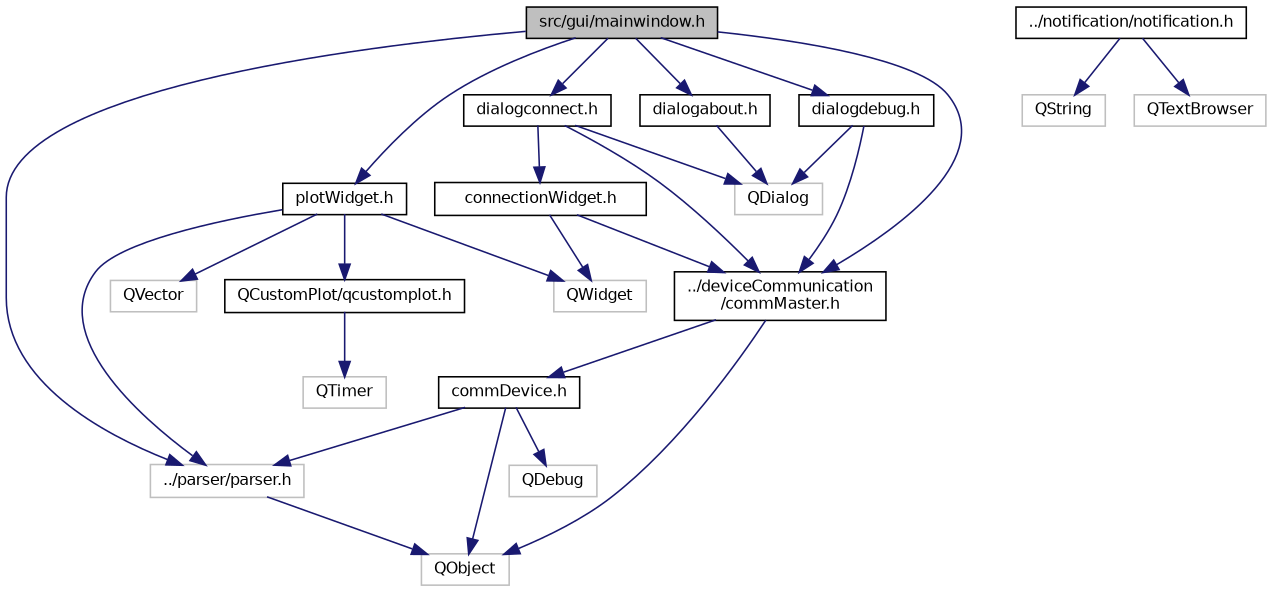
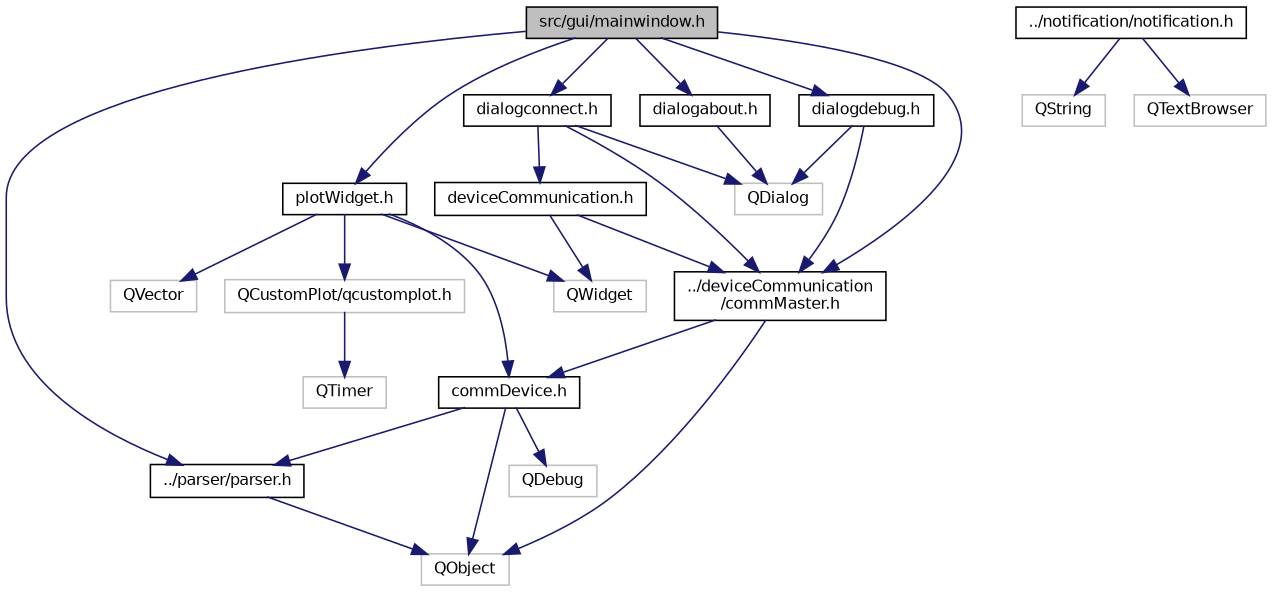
(540, 199) -> (540, 199)
(89, 285) -> (474, 267)
(345, 296) -> (345, 296)
(227, 481) -> (227, 481)
